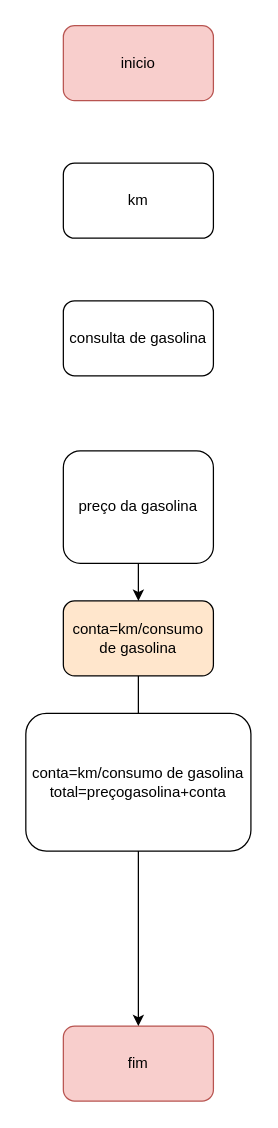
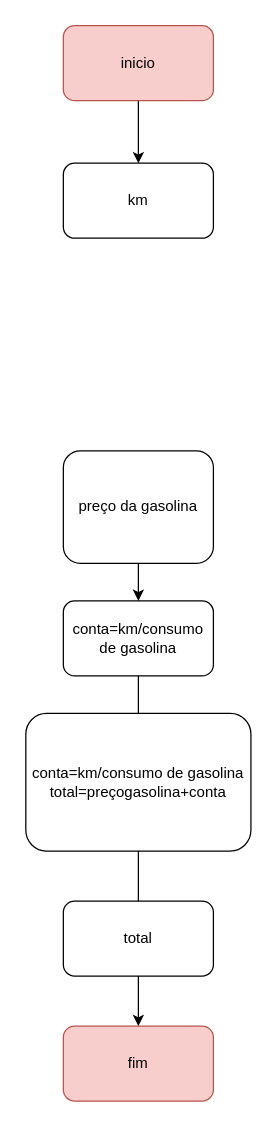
none -> (138, 128)
(138, 338) -> none
(138, 638) -> (138, 638)
none -> (138, 938)
